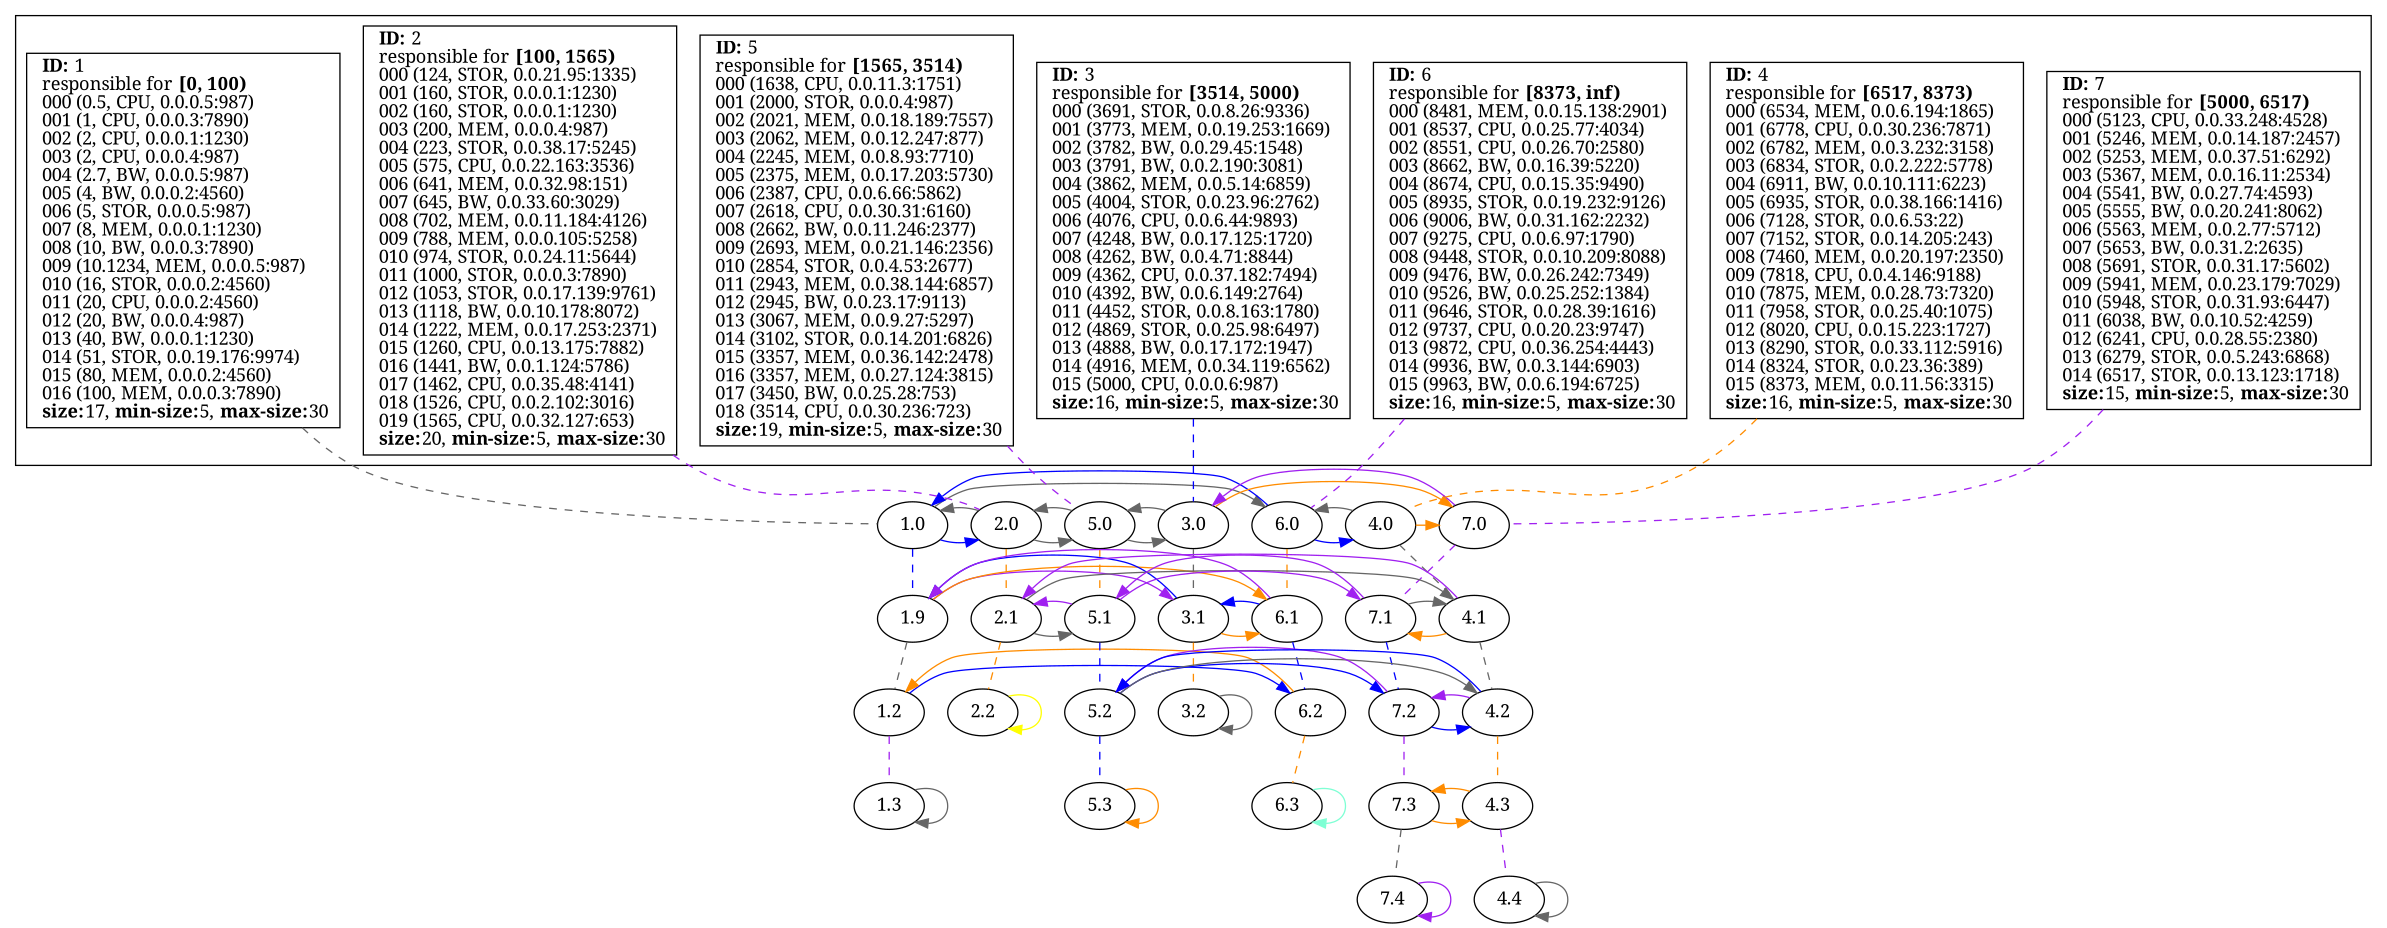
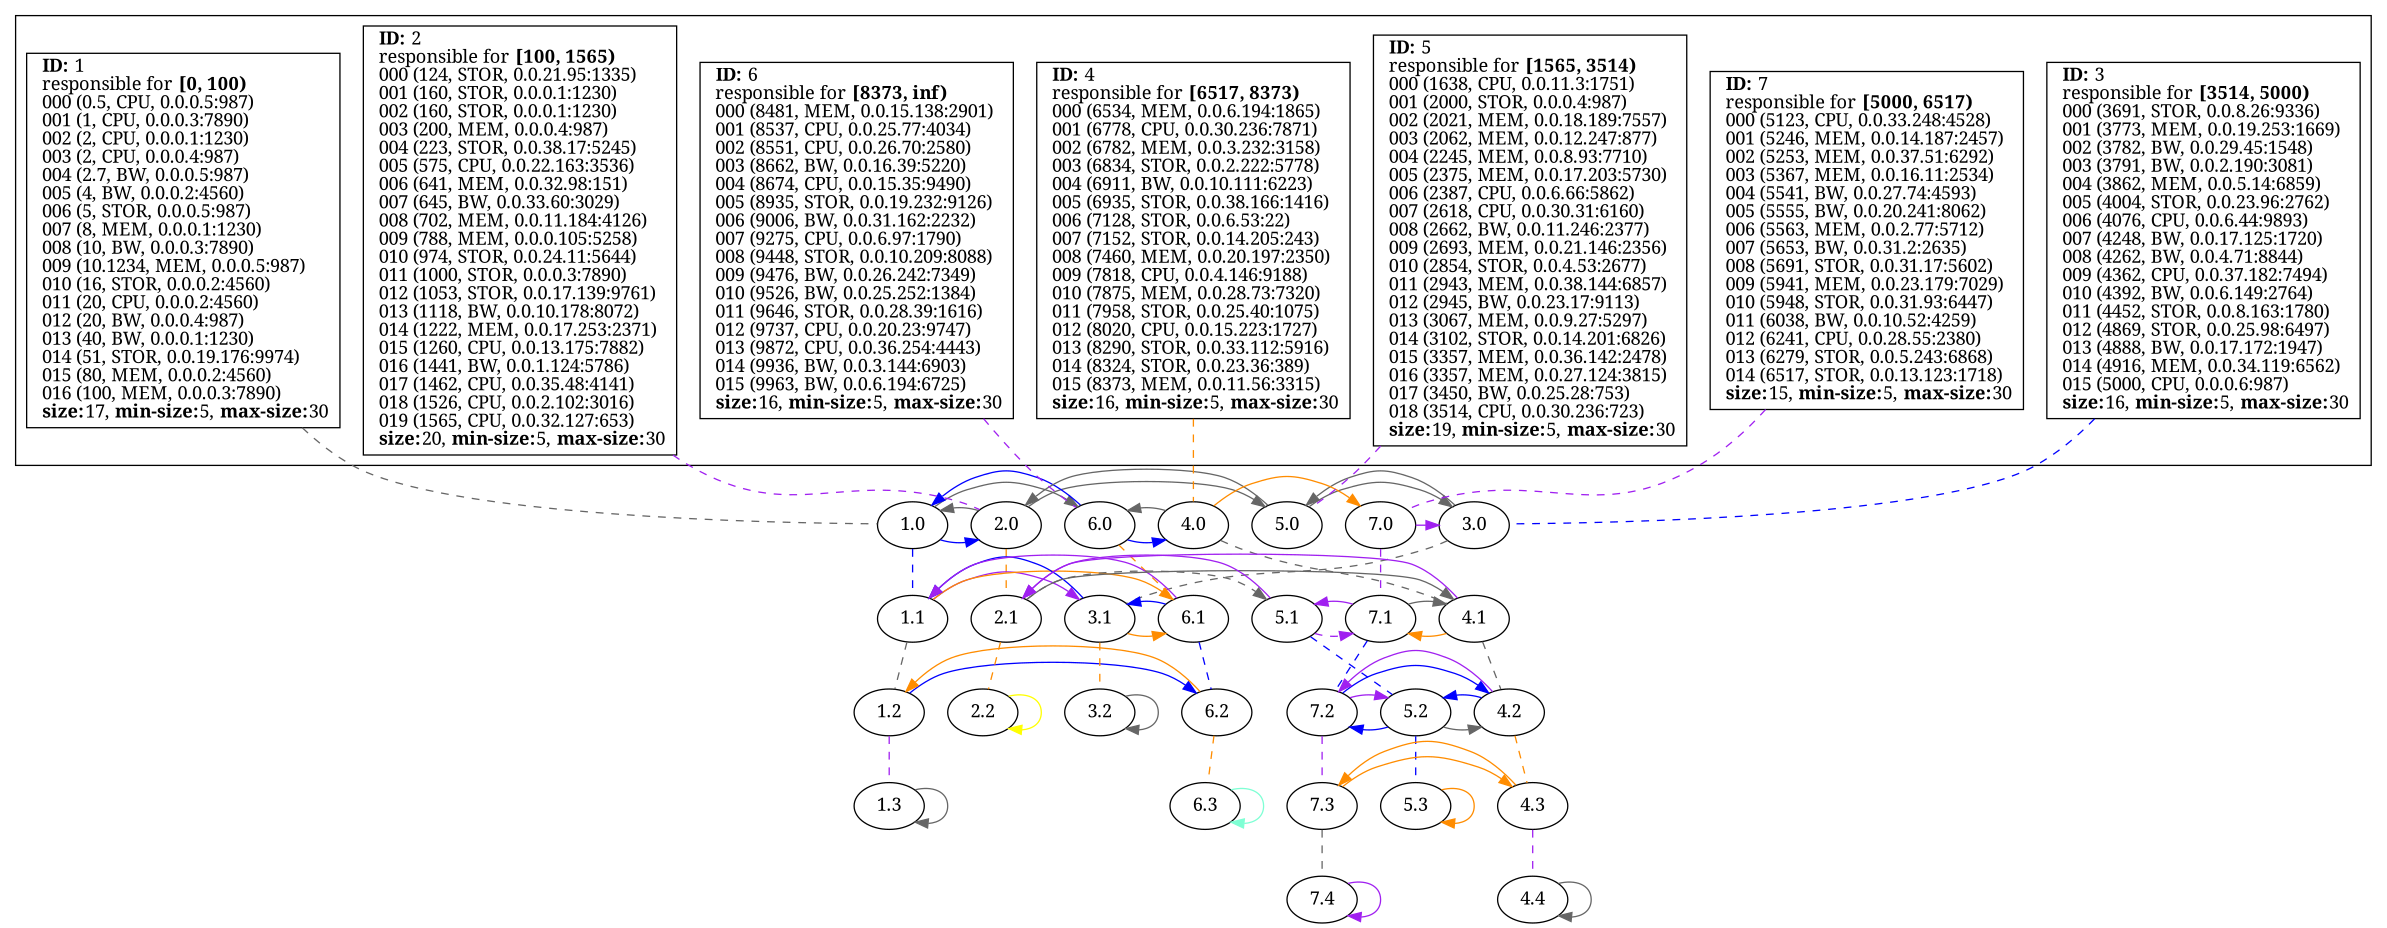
(1327, 482) -> none
(1234, 571) -> (1327, 636)
(1100, 584) -> none
(913, 619) -> (913, 619)
(1046, 636) -> (1140, 571)
